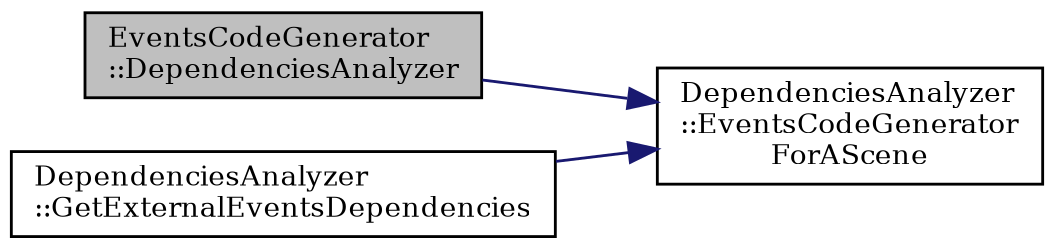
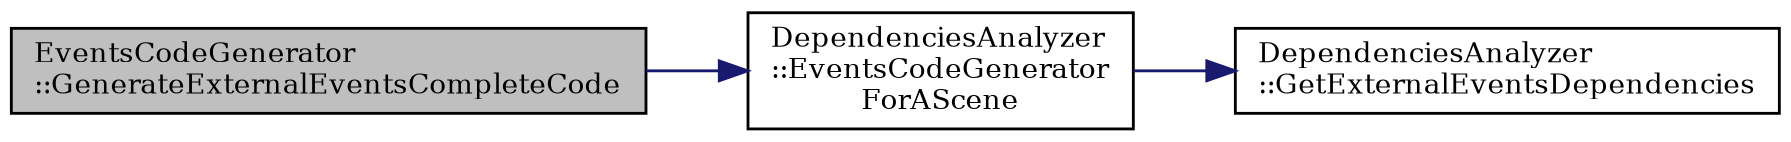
(283, 55) -> (329, 71)
(592, 157) -> (1170, 71)
